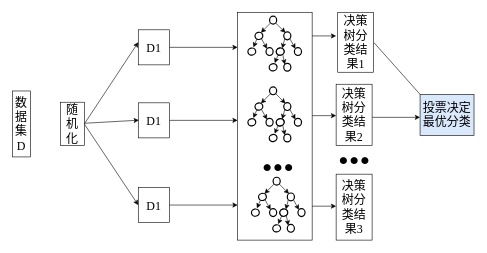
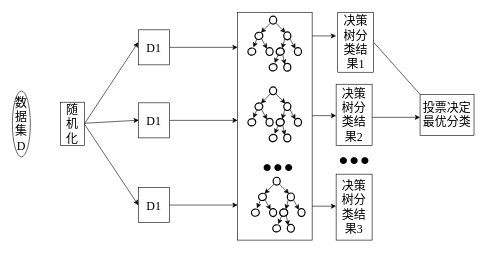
(447, 115) -> (447, 115)
(21, 124) -> (21, 124)
